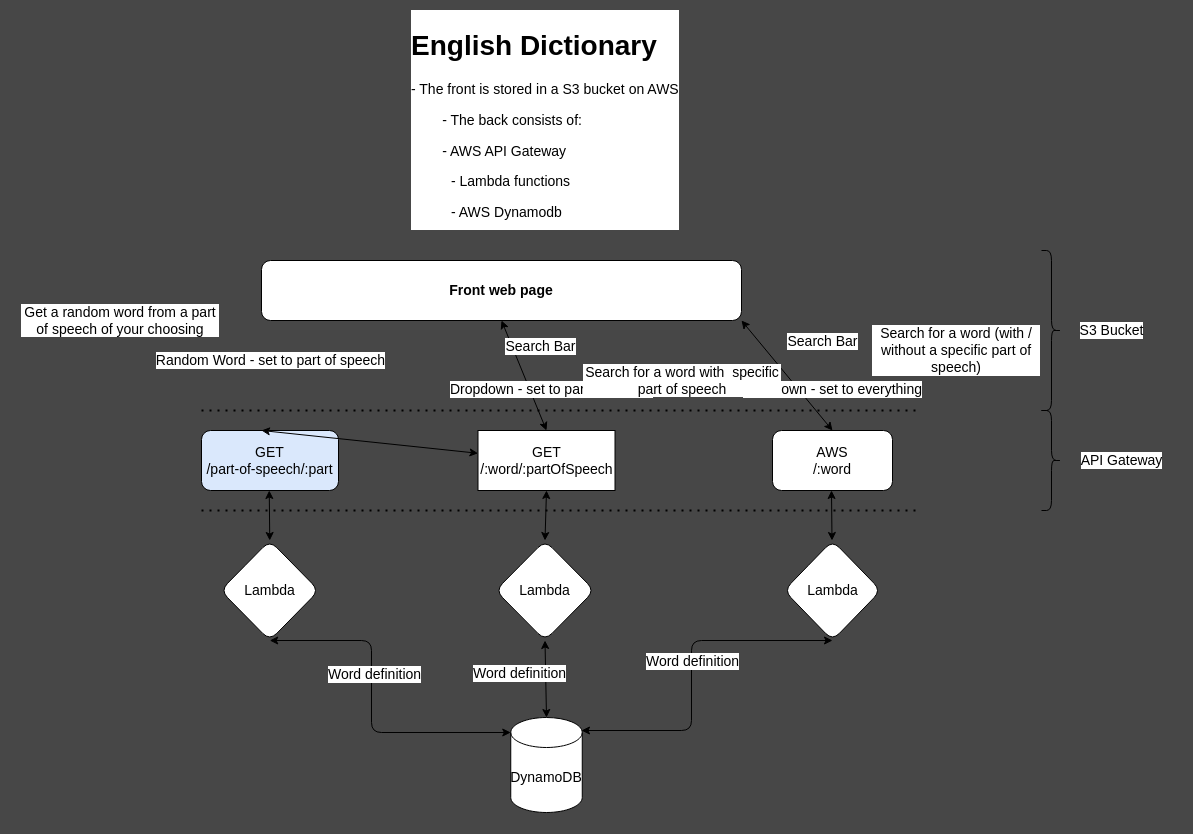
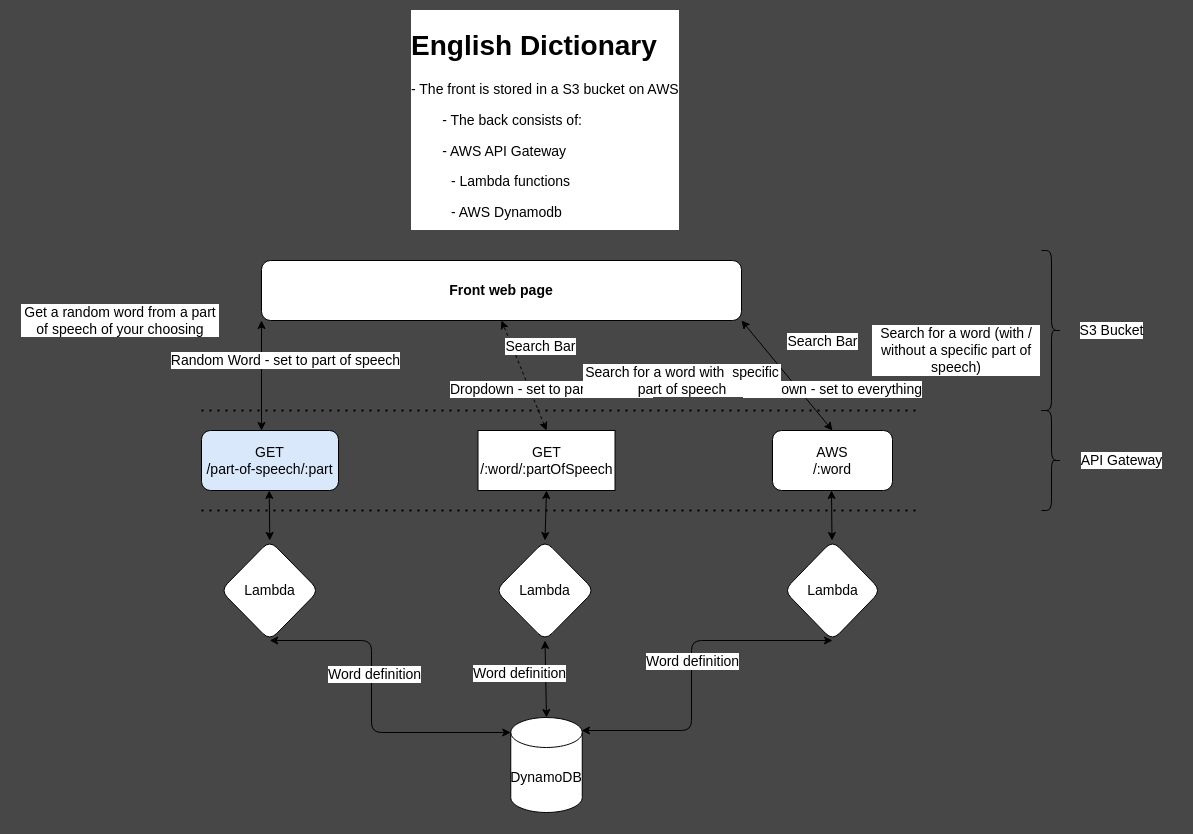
(270, 361) -> (285, 361)
(539, 412) -> (539, 412)
(303, 435) -> (262, 361)
